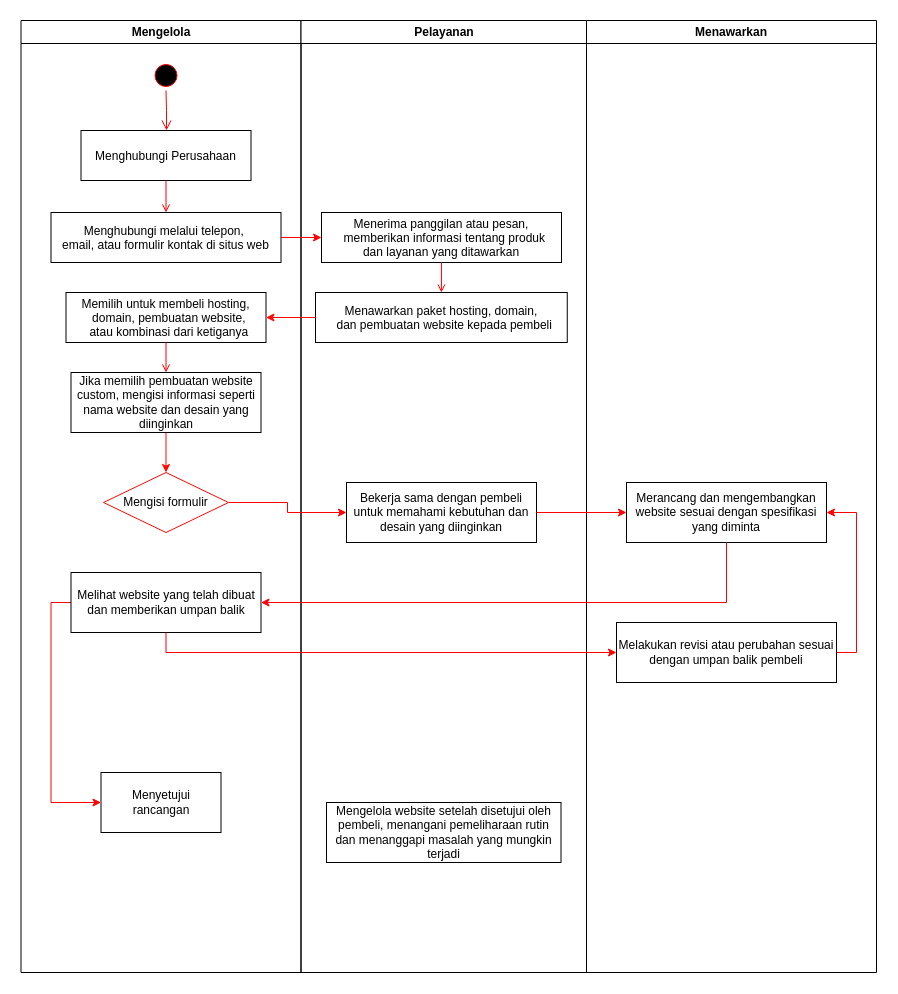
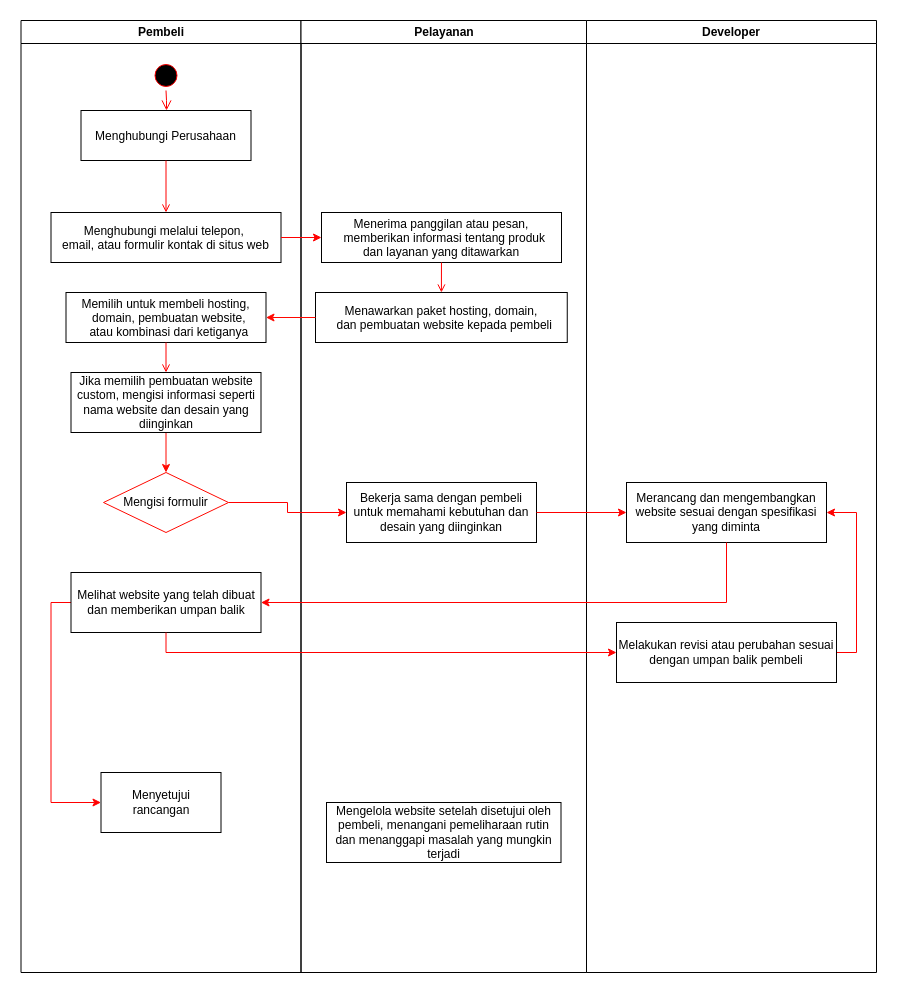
(162, 33) -> (162, 33)
(732, 33) -> (732, 33)
(166, 156) -> (166, 136)
